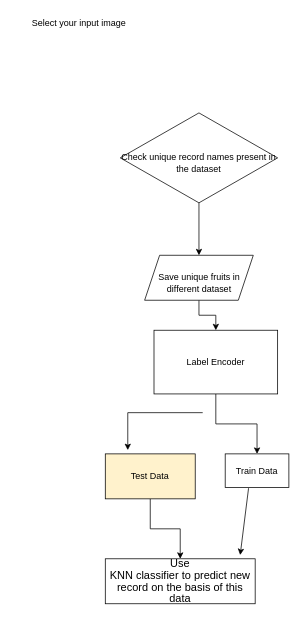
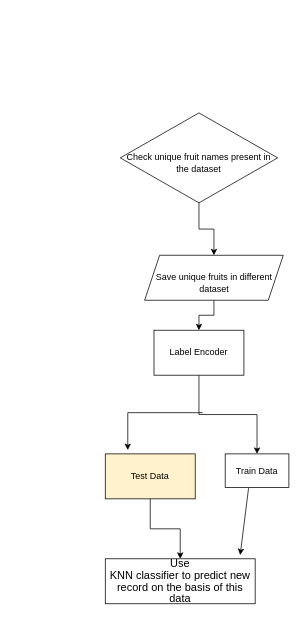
(79, 23) -> none
(199, 158) -> (199, 158)
(199, 278) -> (214, 278)
(216, 362) -> (199, 353)
